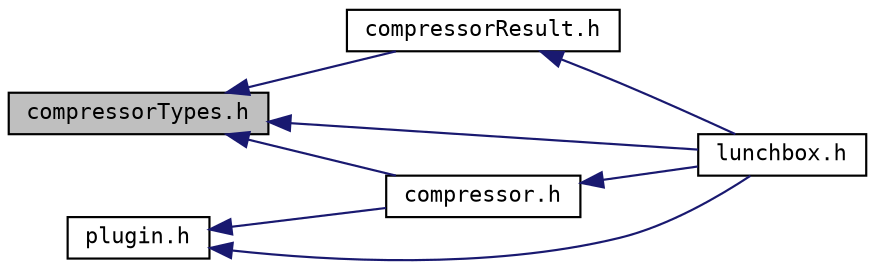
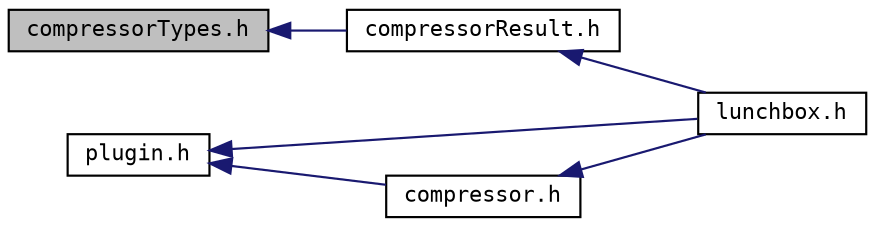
(494, 136) -> none
(322, 158) -> none
